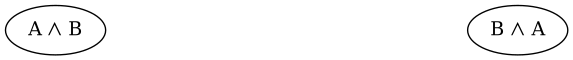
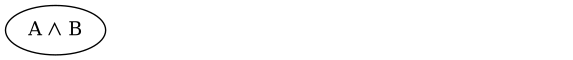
(518, 30) -> none
